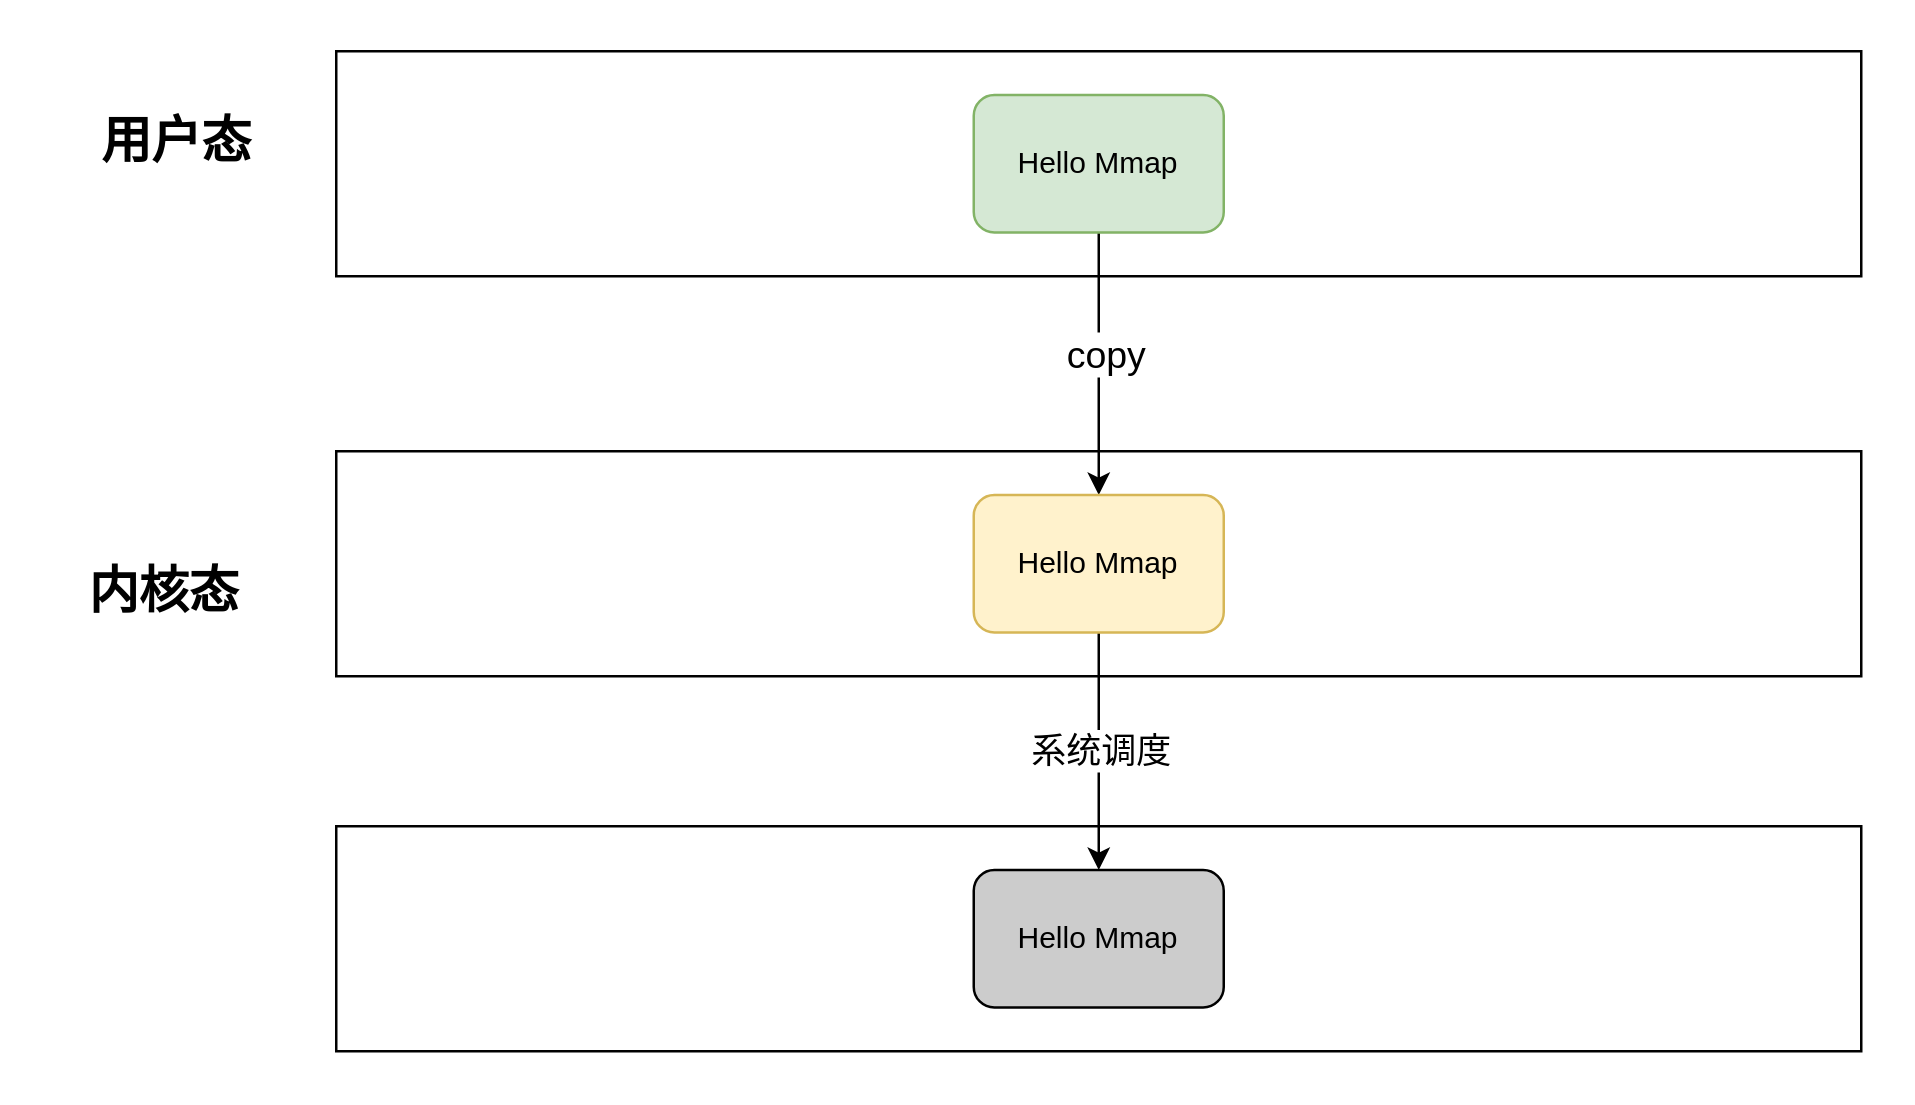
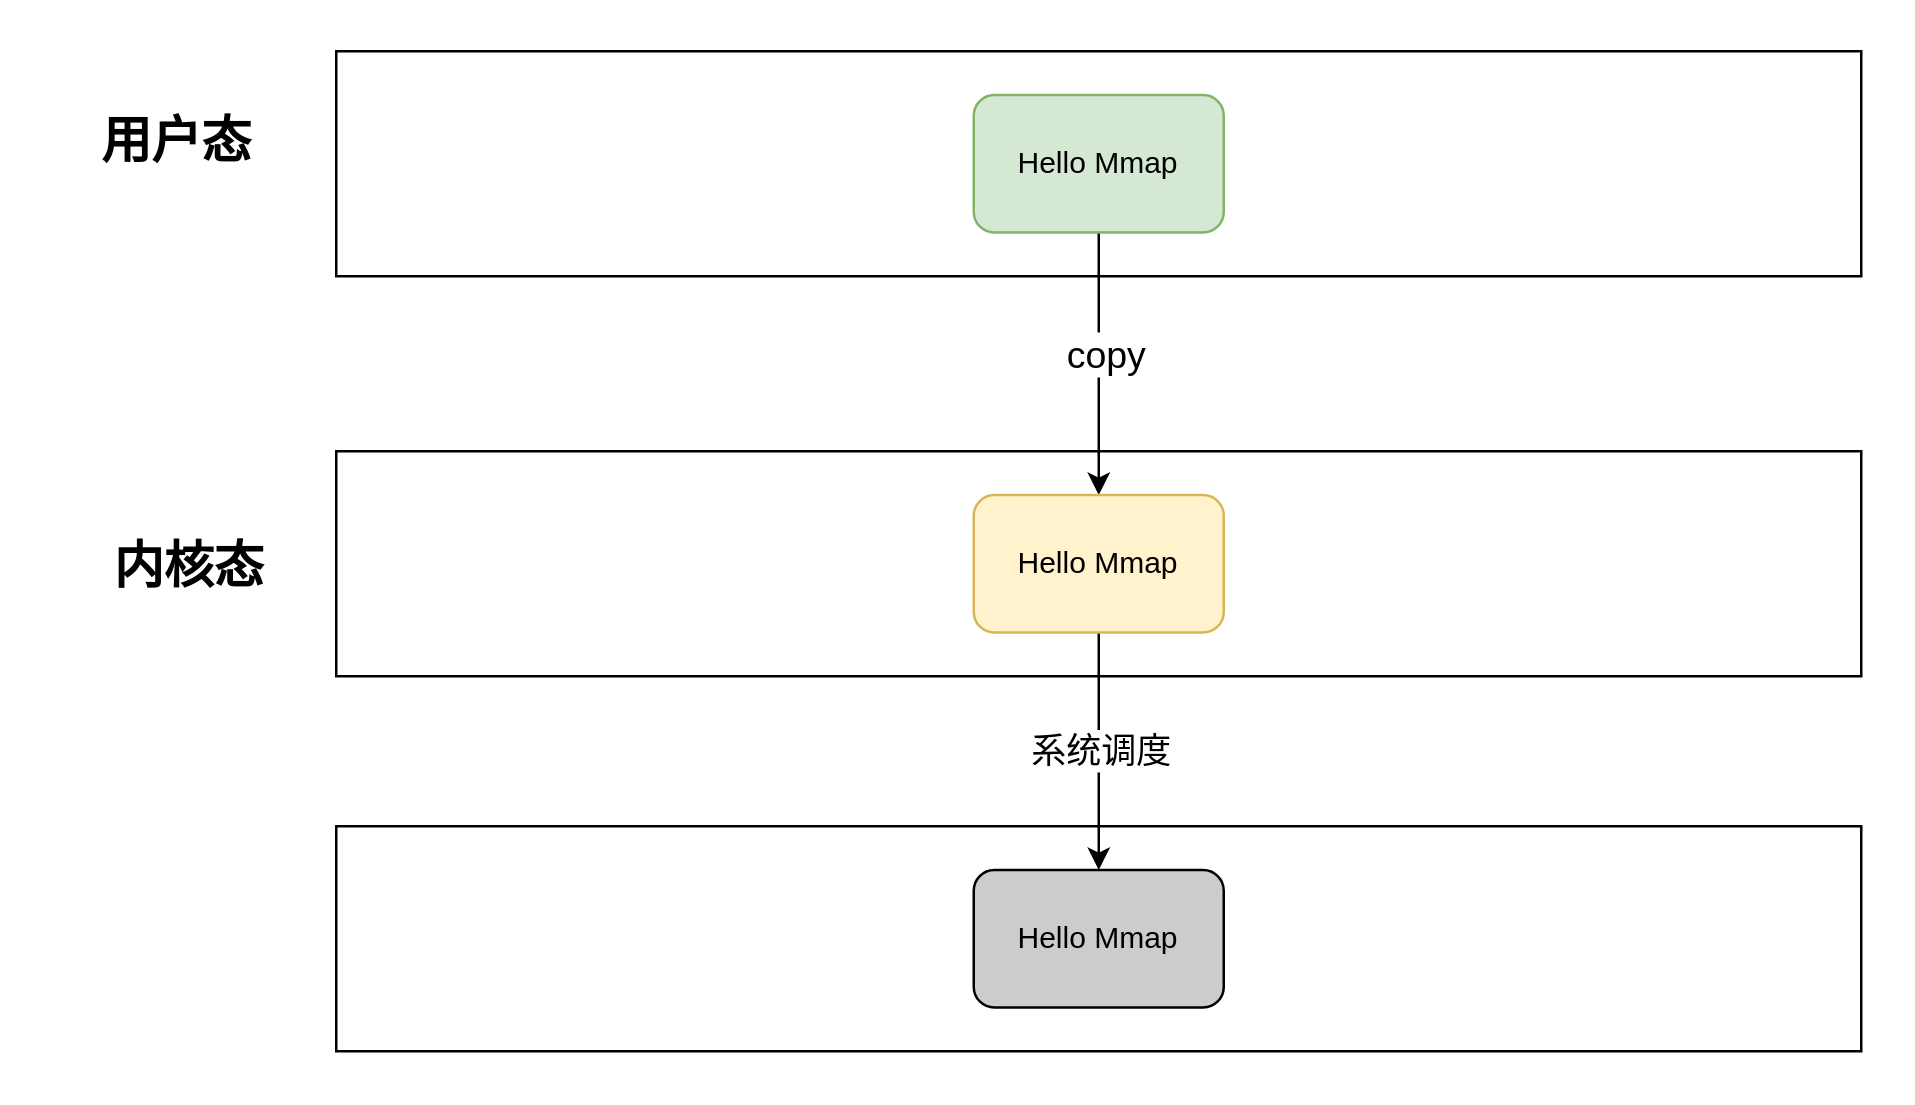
(164, 589) -> (189, 564)
